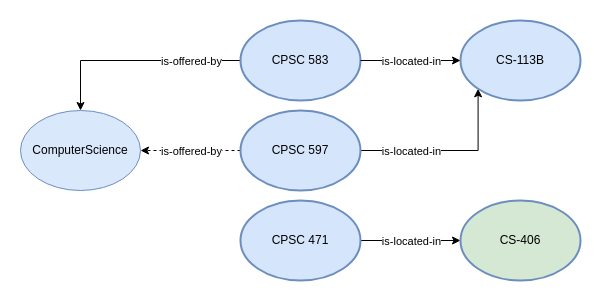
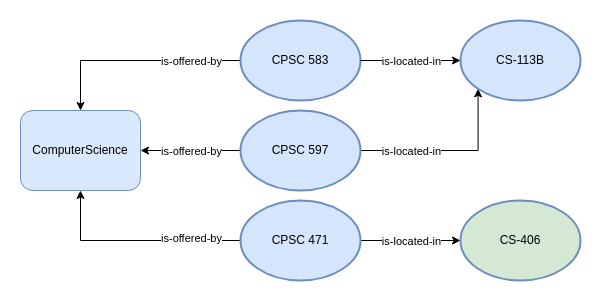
(81, 151) -> (81, 151)
(230, 151) -> (230, 151)
none -> (140, 241)
